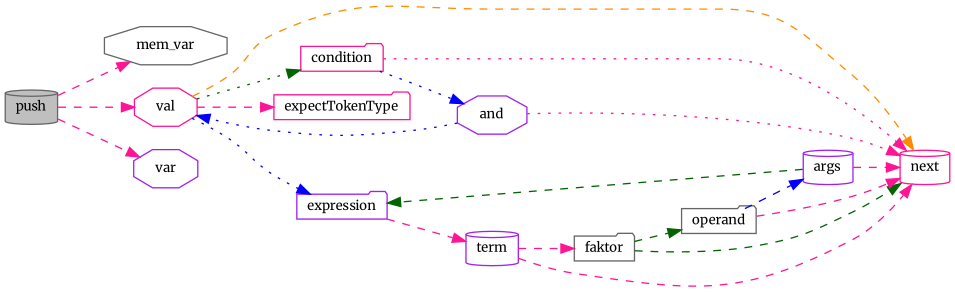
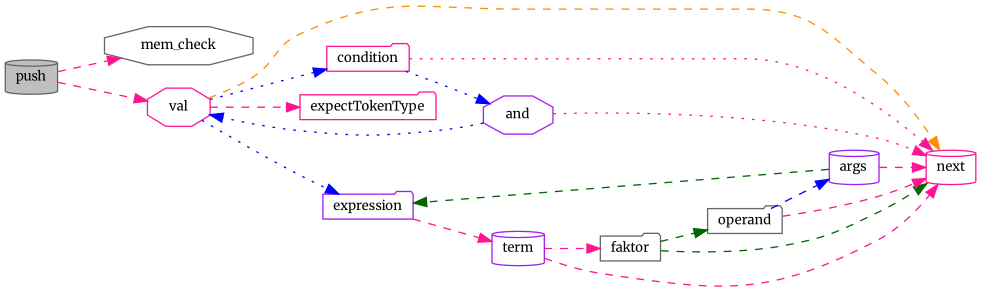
(166, 46) -> (179, 46)
(242, 86) -> (262, 86)
(166, 169) -> none
